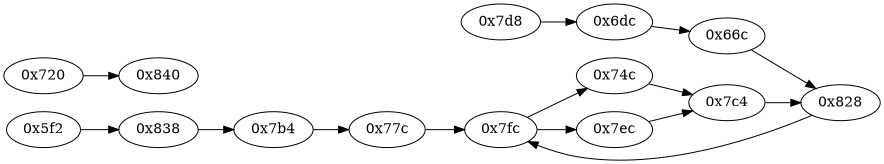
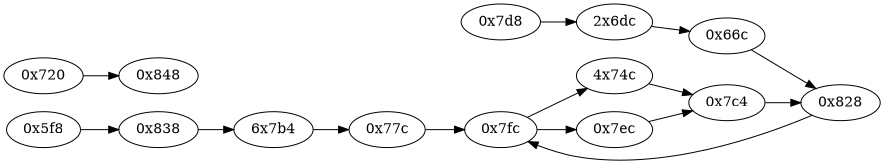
(614, 22) -> (614, 22)
(158, 76) -> (158, 76)
(614, 76) -> (614, 76)
(44, 130) -> (44, 130)
(273, 130) -> (273, 130)
